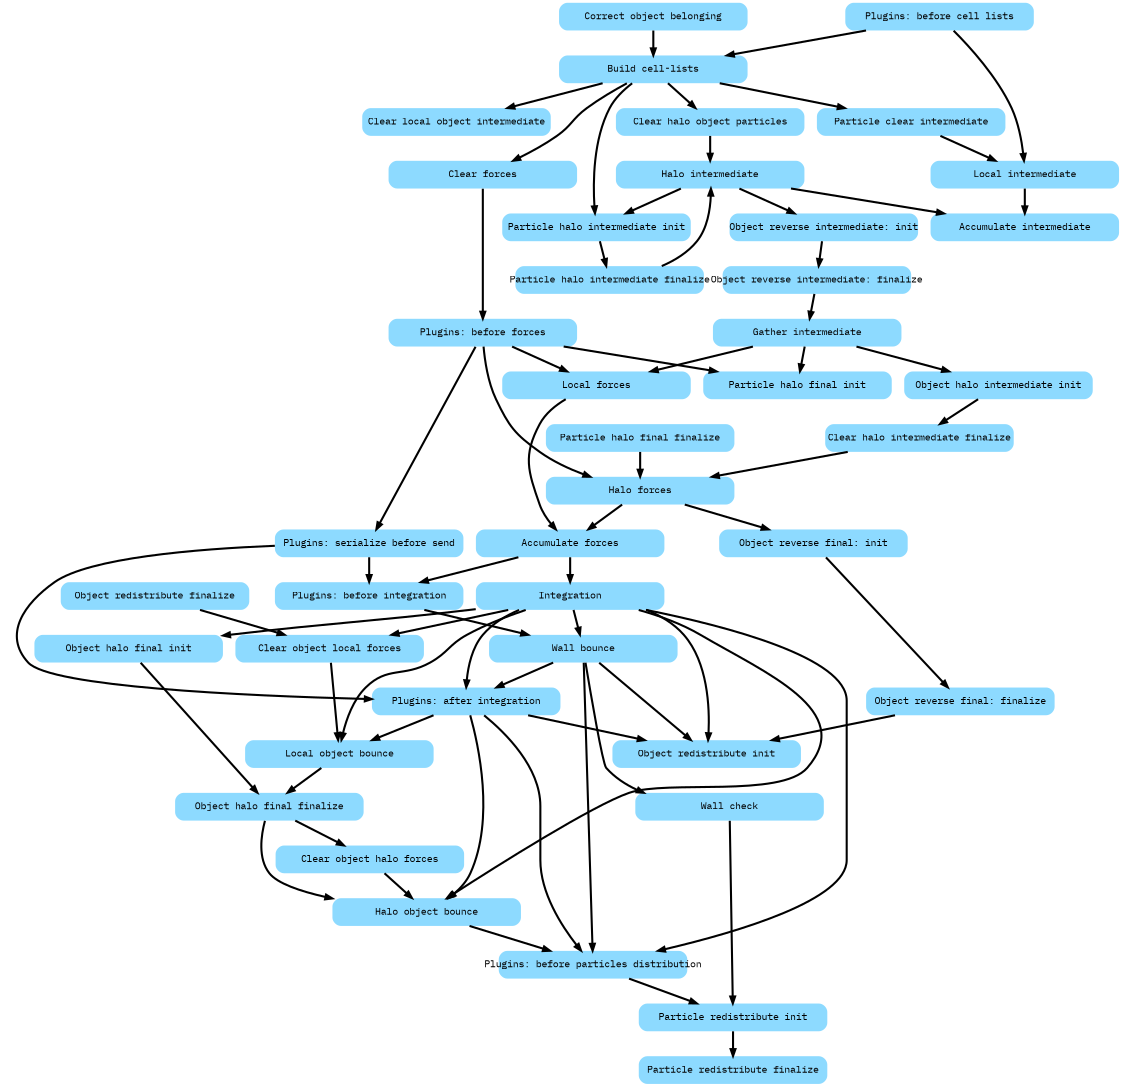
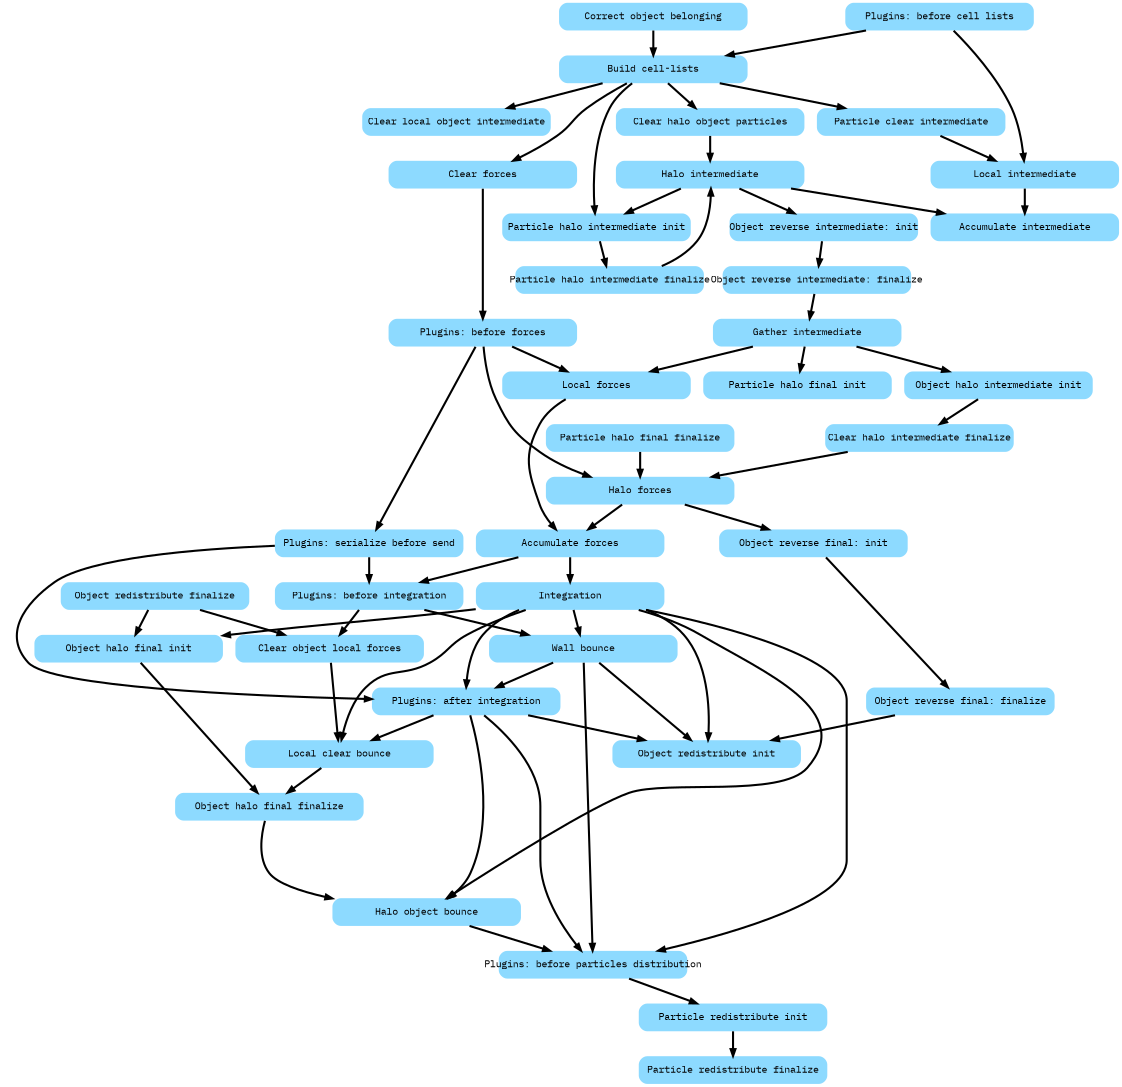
(637, 358) -> none
none -> (143, 619)
(453, 622) -> (353, 618)
(339, 754) -> (339, 754)
(730, 807) -> none
(370, 859) -> none
